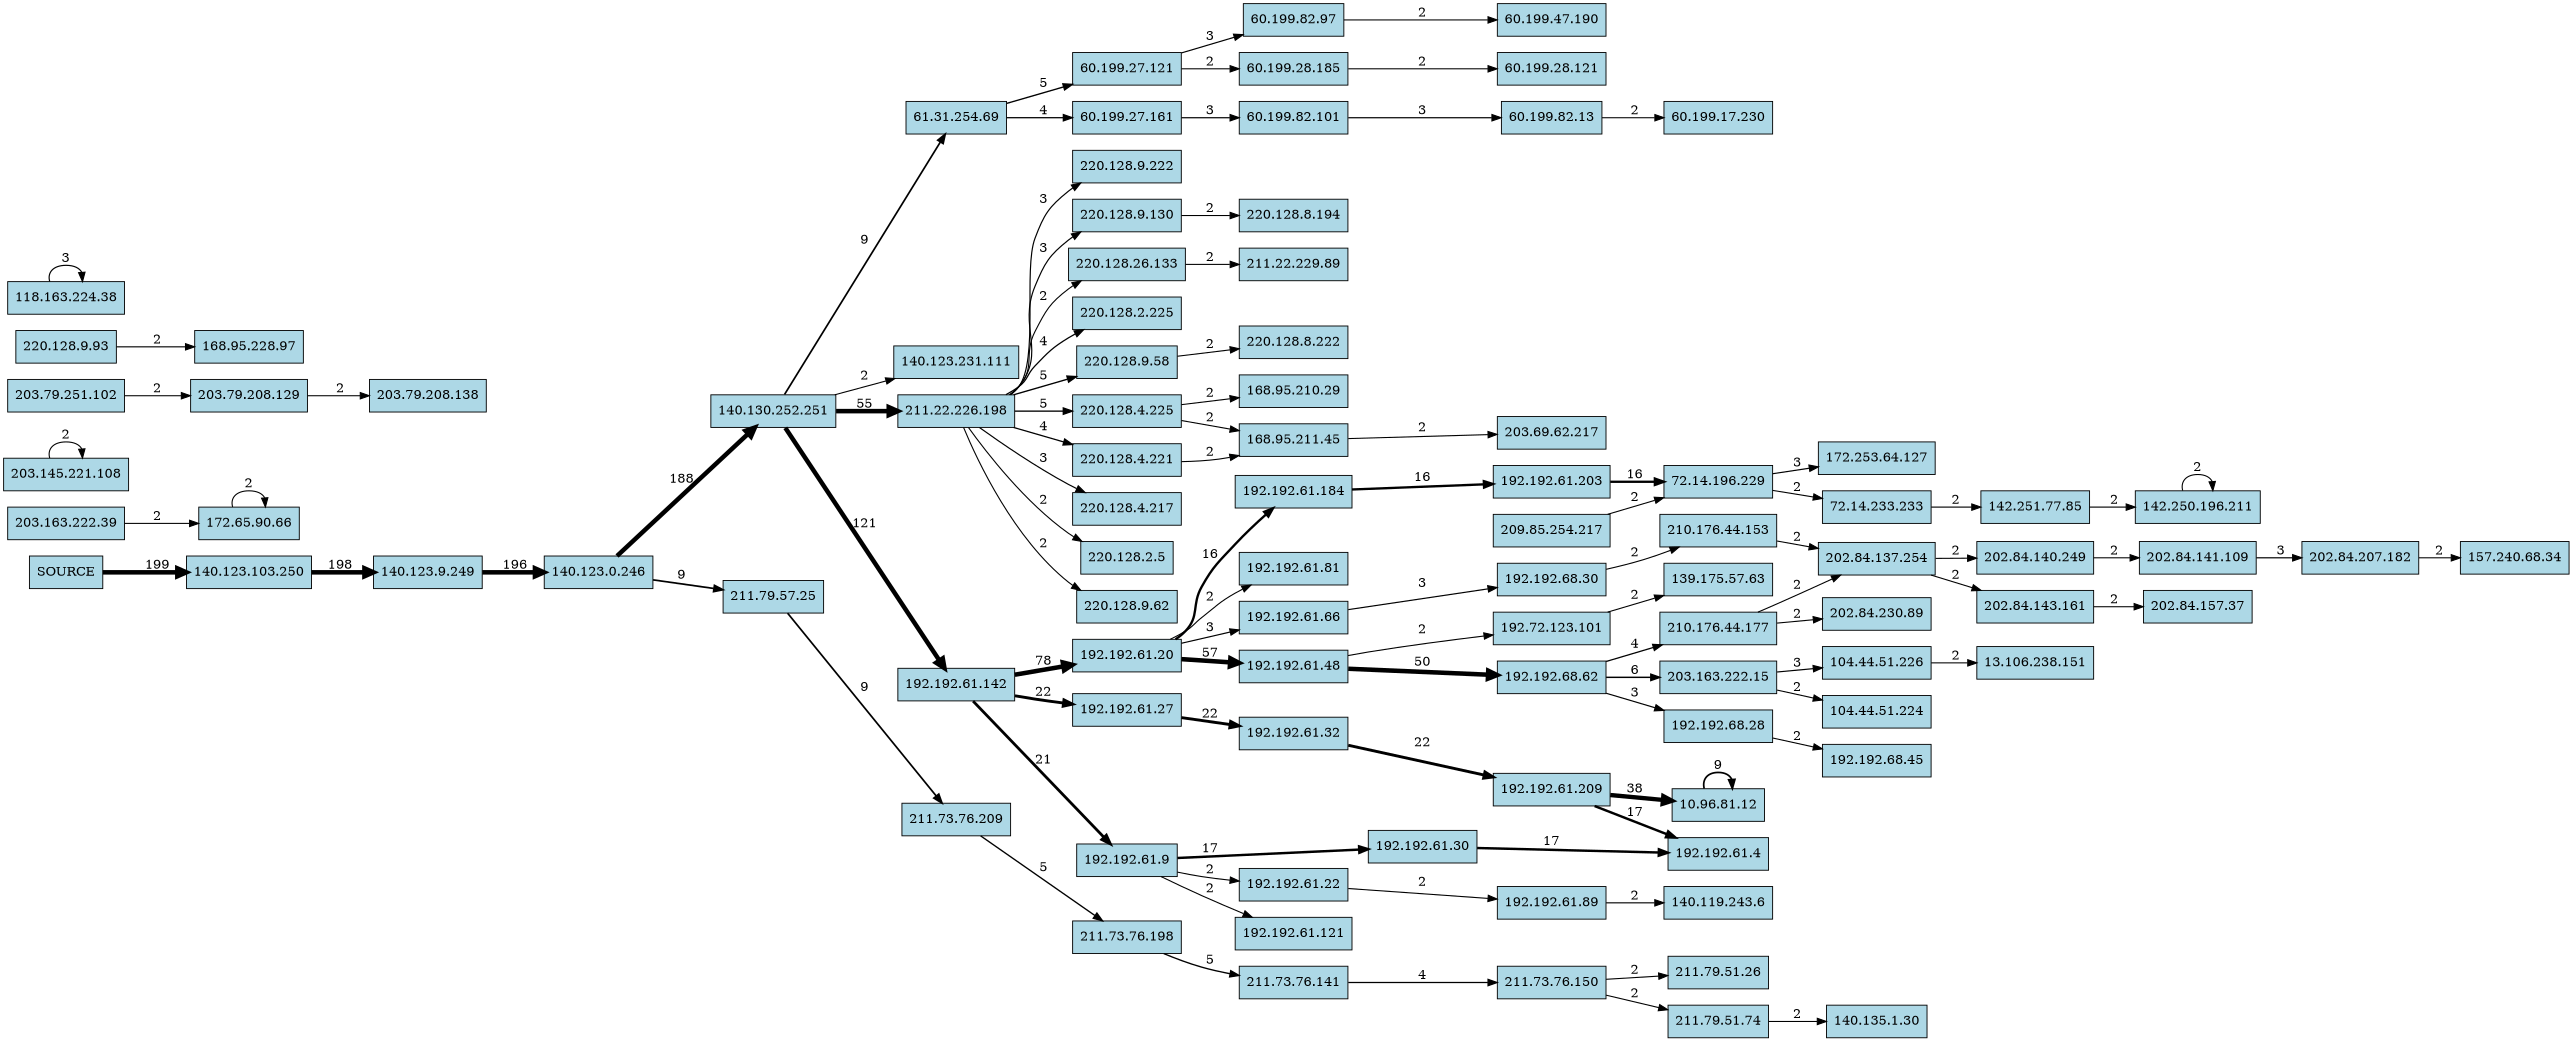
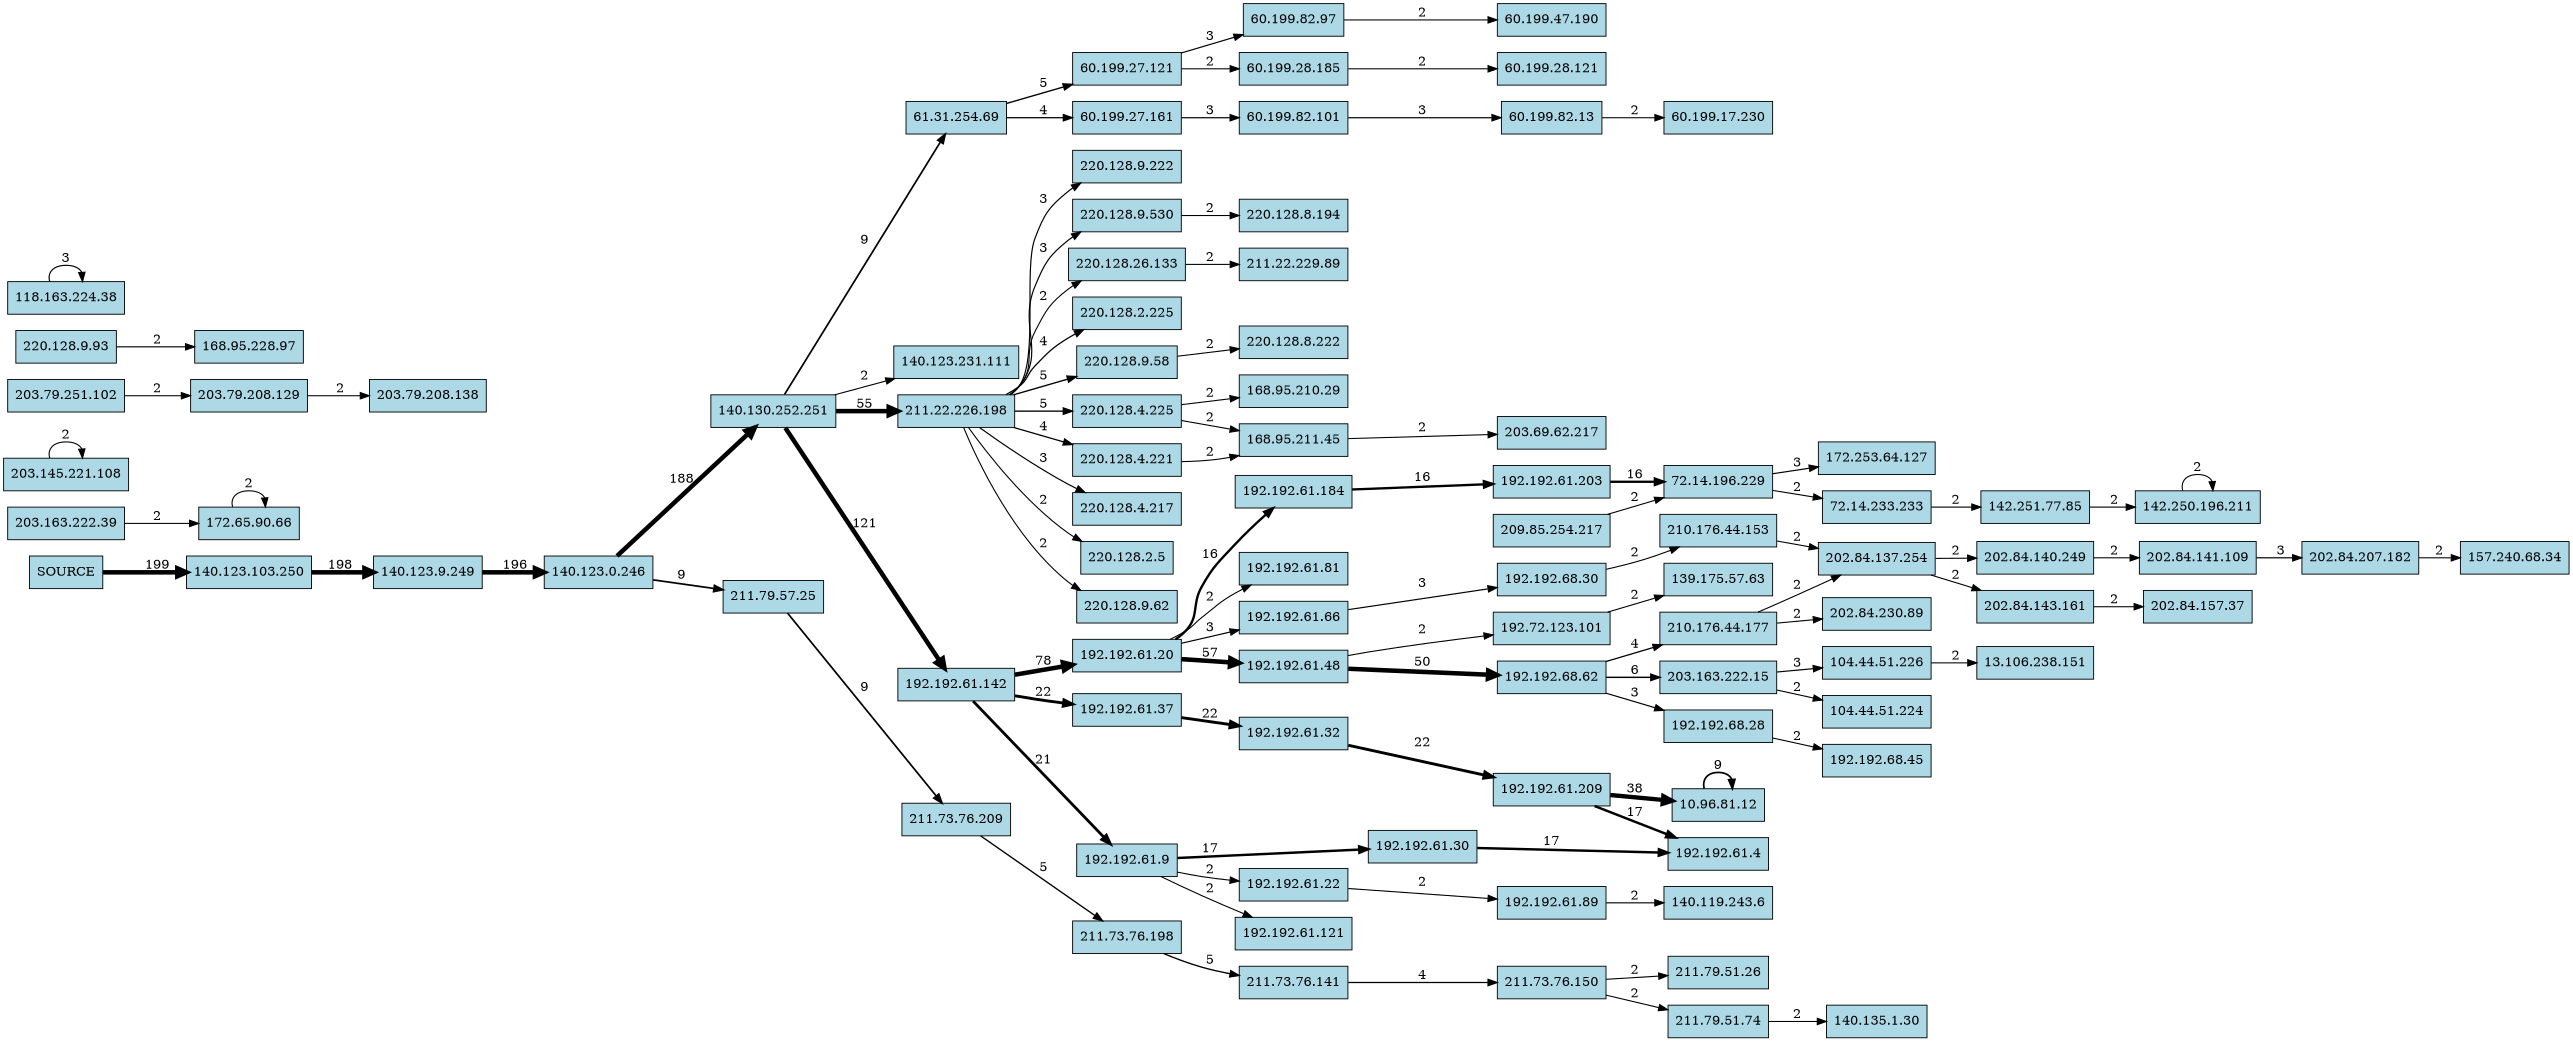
(1127, 216) -> (1127, 216)
(1127, 710) -> (1127, 710)
